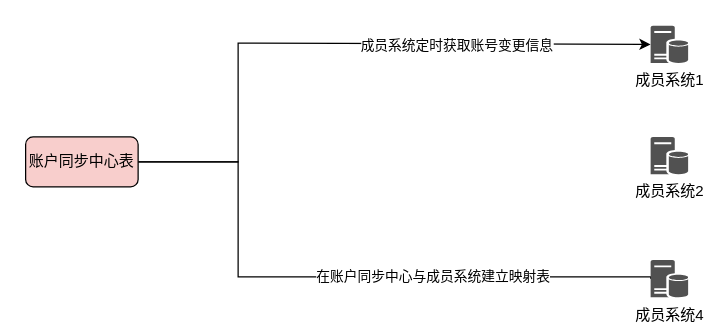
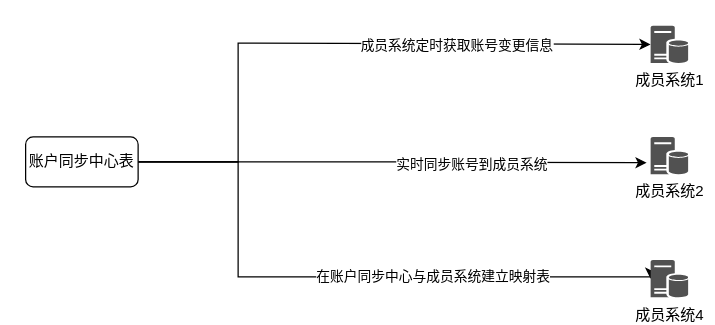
(82, 162) -> (82, 162)
none -> (439, 162)
(649, 277) -> (651, 276)
